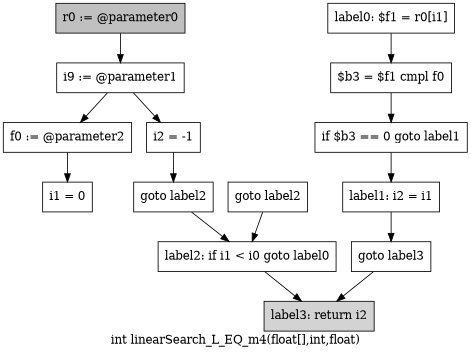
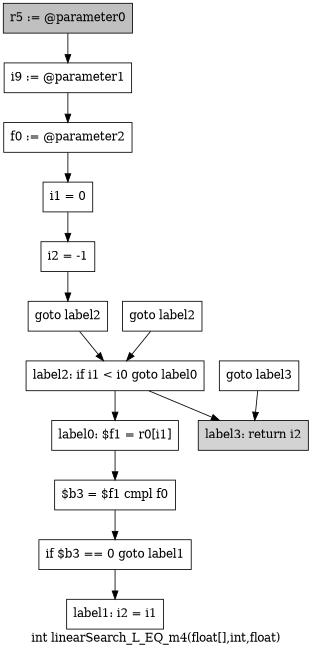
(120, 18) -> (68, 18)
(144, 105) -> (68, 223)
(391, 223) -> none
none -> (115, 402)
